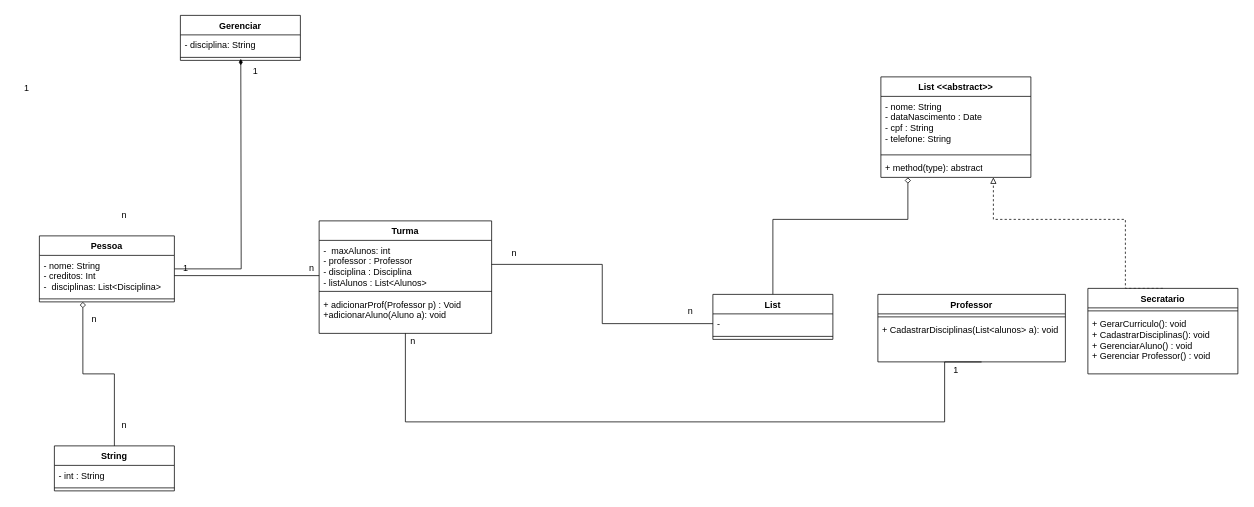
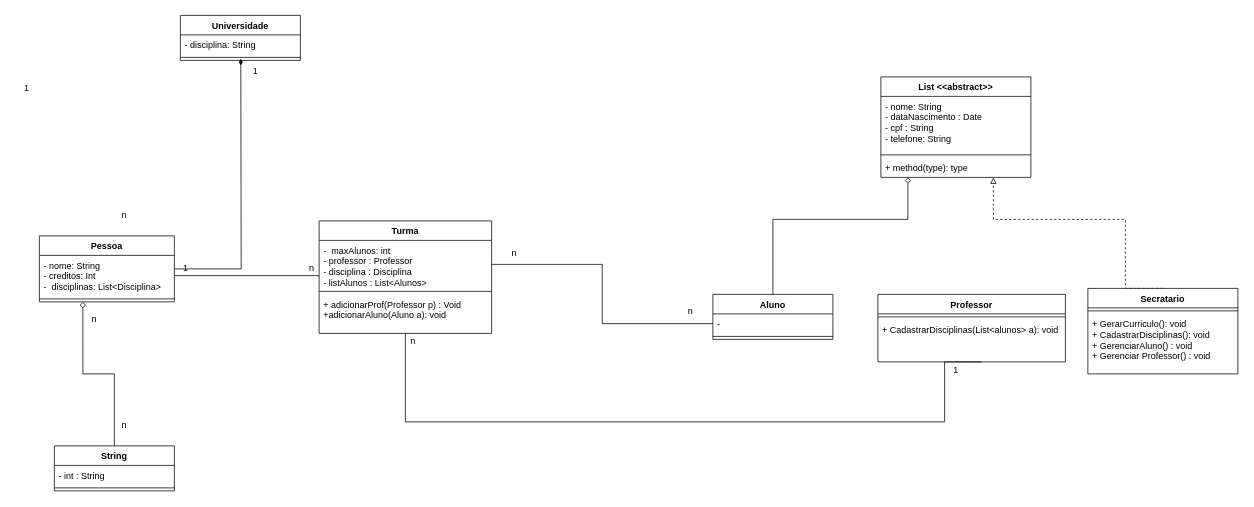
(240, 26) -> (240, 26)
(942, 169) -> (932, 169)
(773, 305) -> (773, 305)
